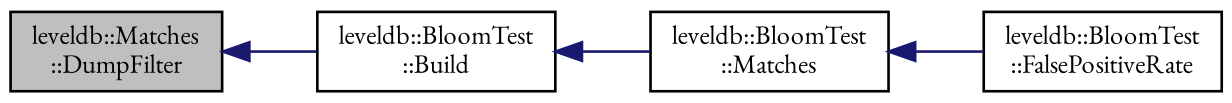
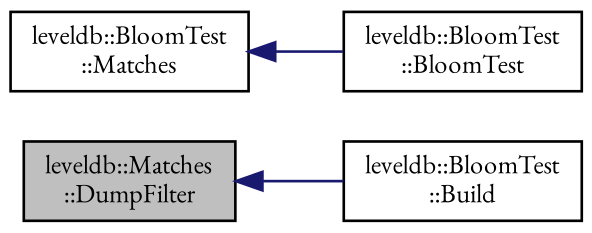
(616, 52) -> none
(1103, 52) -> (463, 52)
